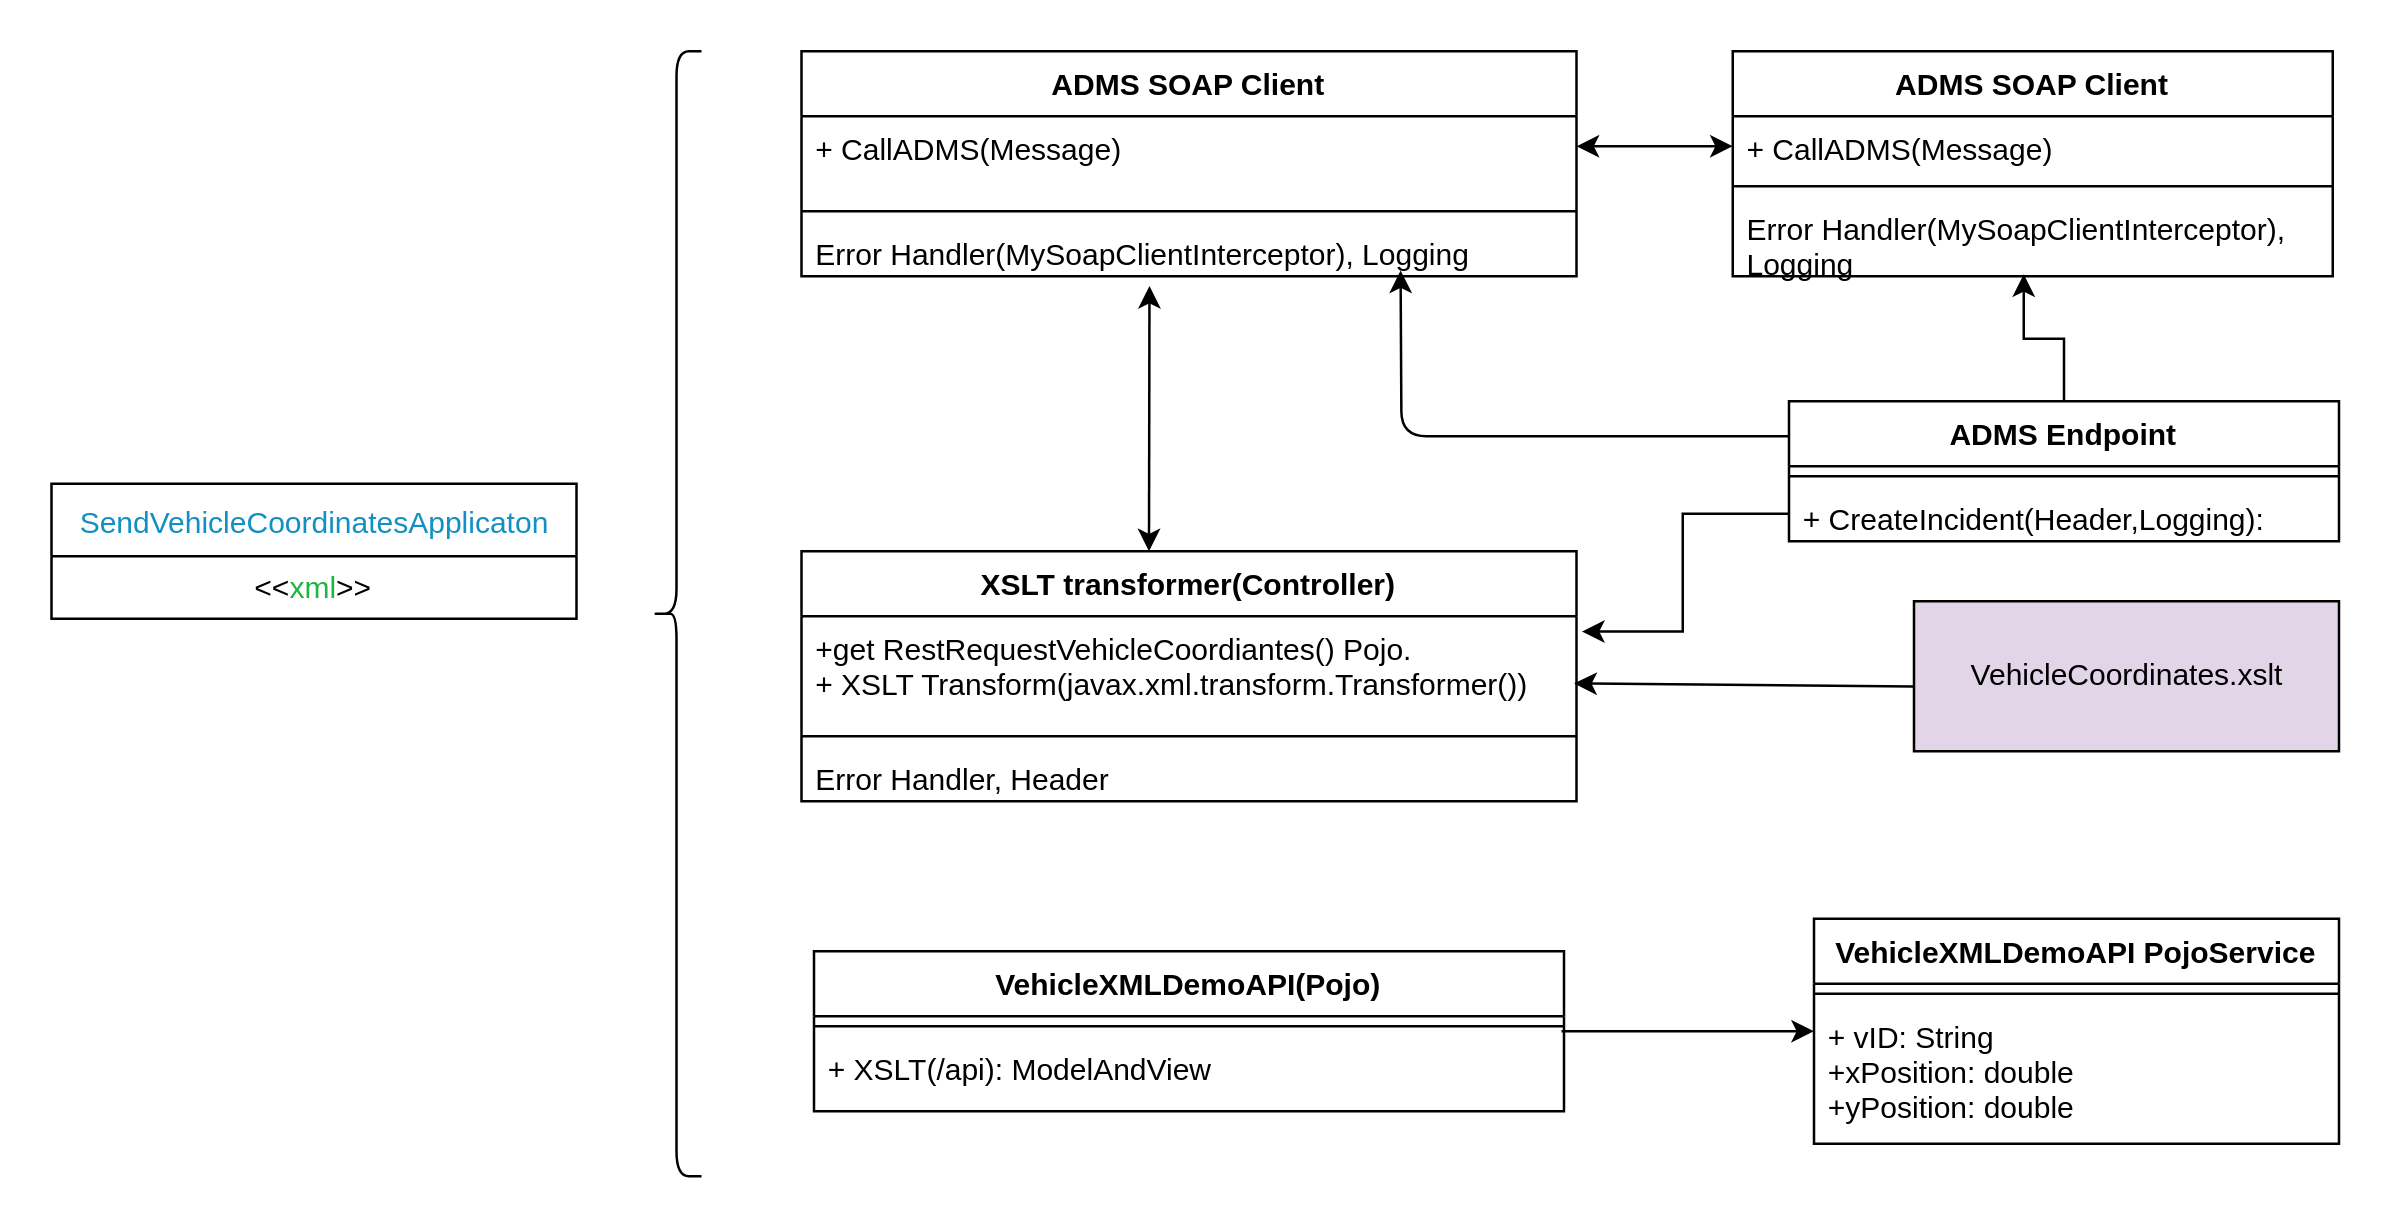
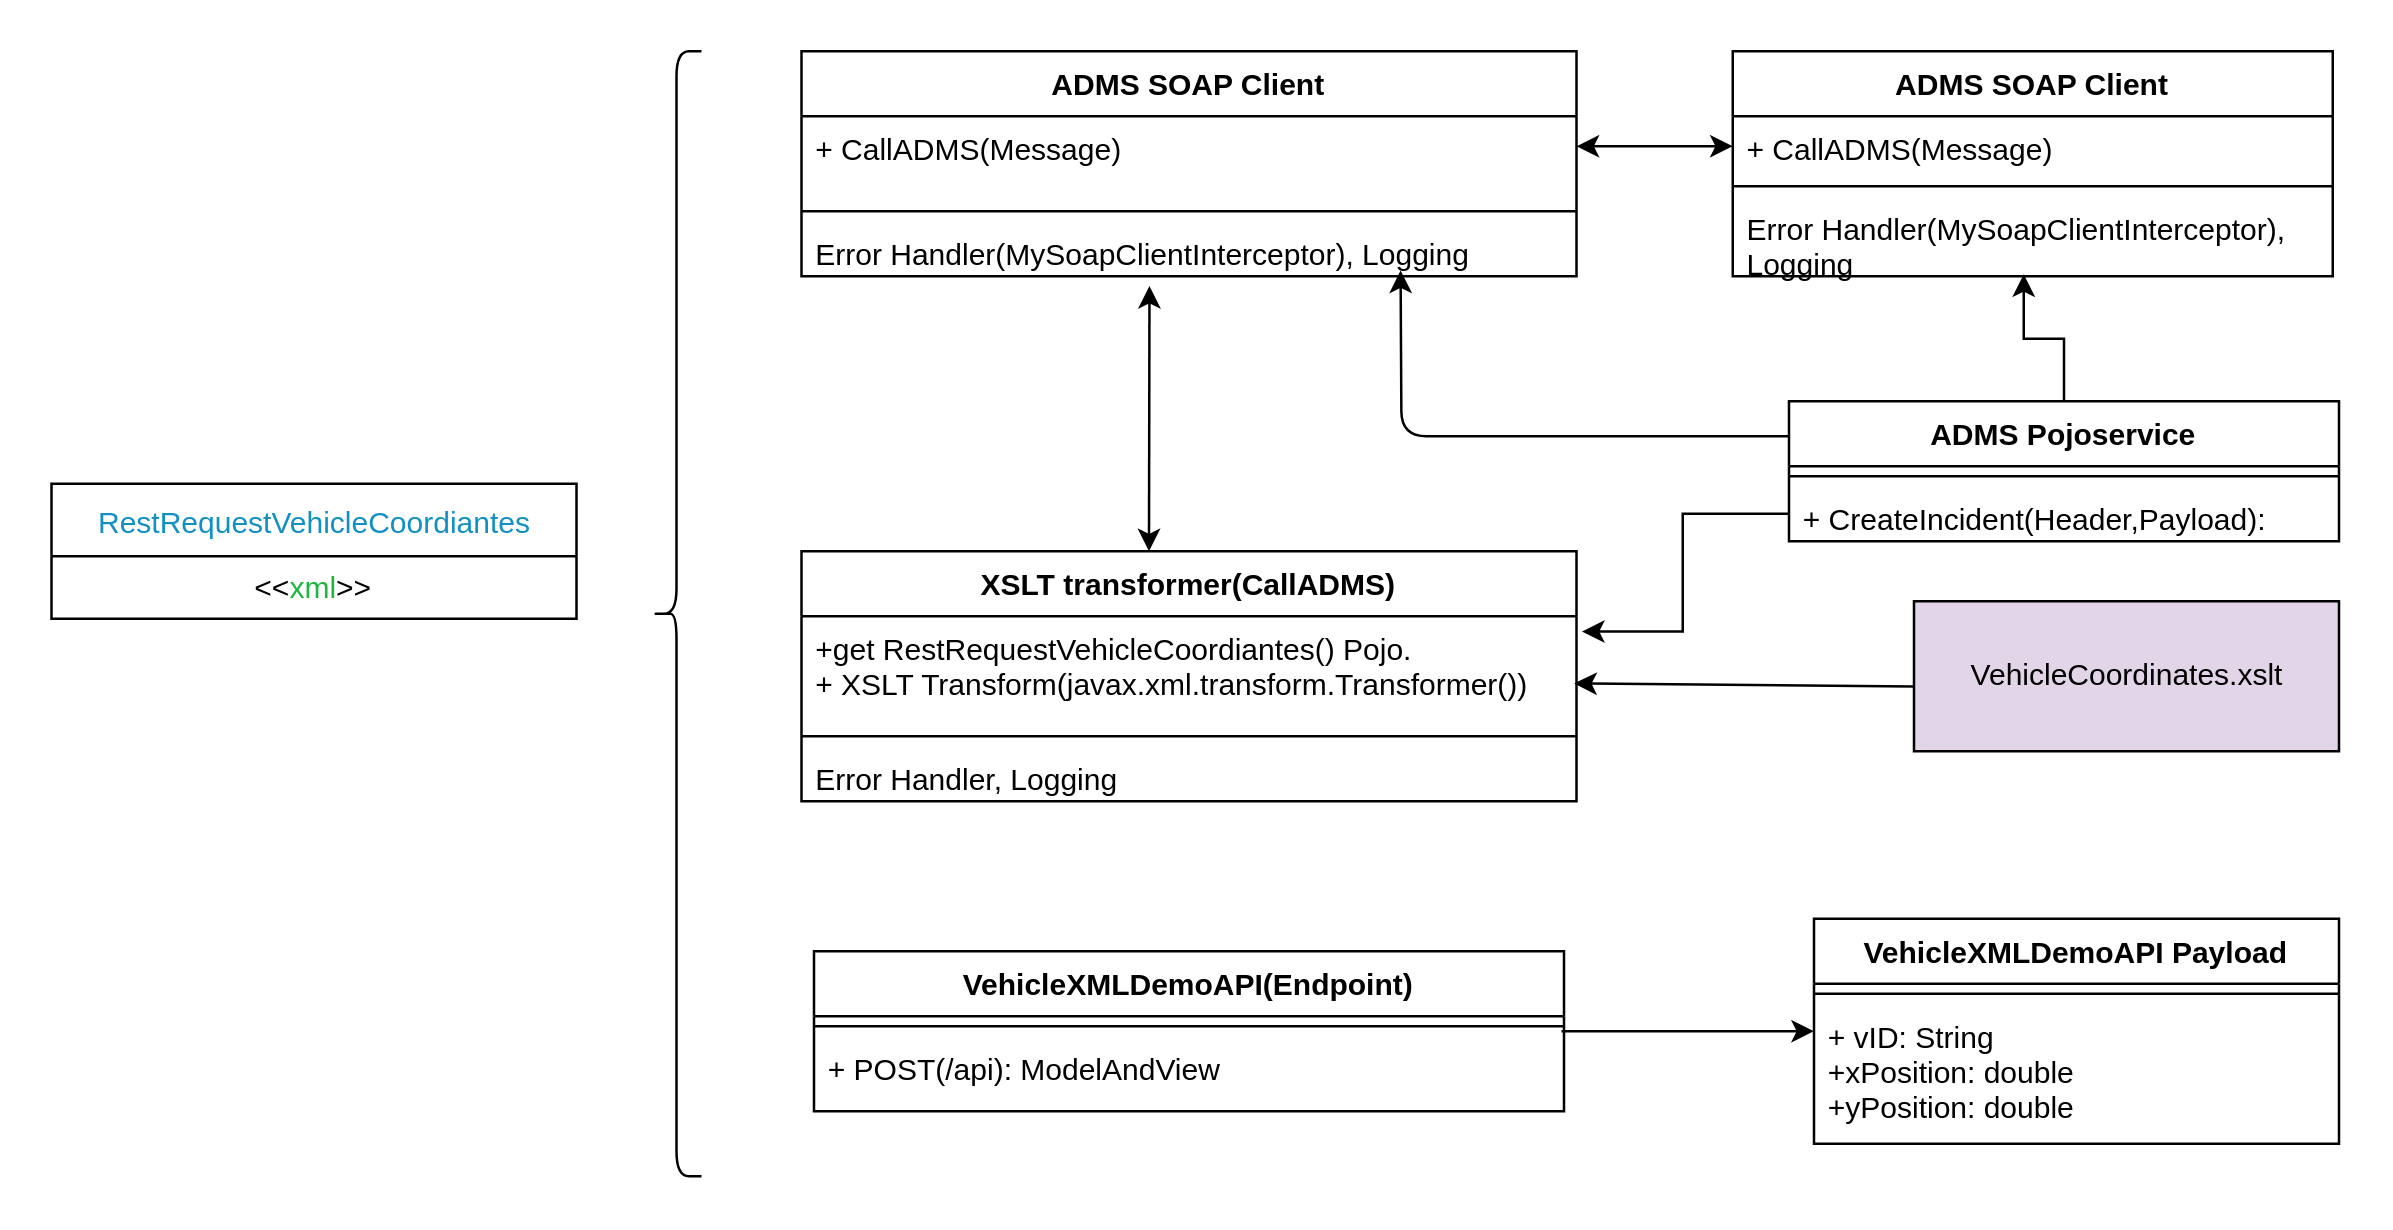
(2063, 435) -> (2063, 435)
(2064, 520) -> (2064, 520)
(315, 521) -> (315, 521)
(1188, 585) -> (1188, 585)
(976, 780) -> (980, 780)
(2075, 953) -> (2075, 953)
(1188, 985) -> (1188, 985)
(1026, 1070) -> (1026, 1070)
